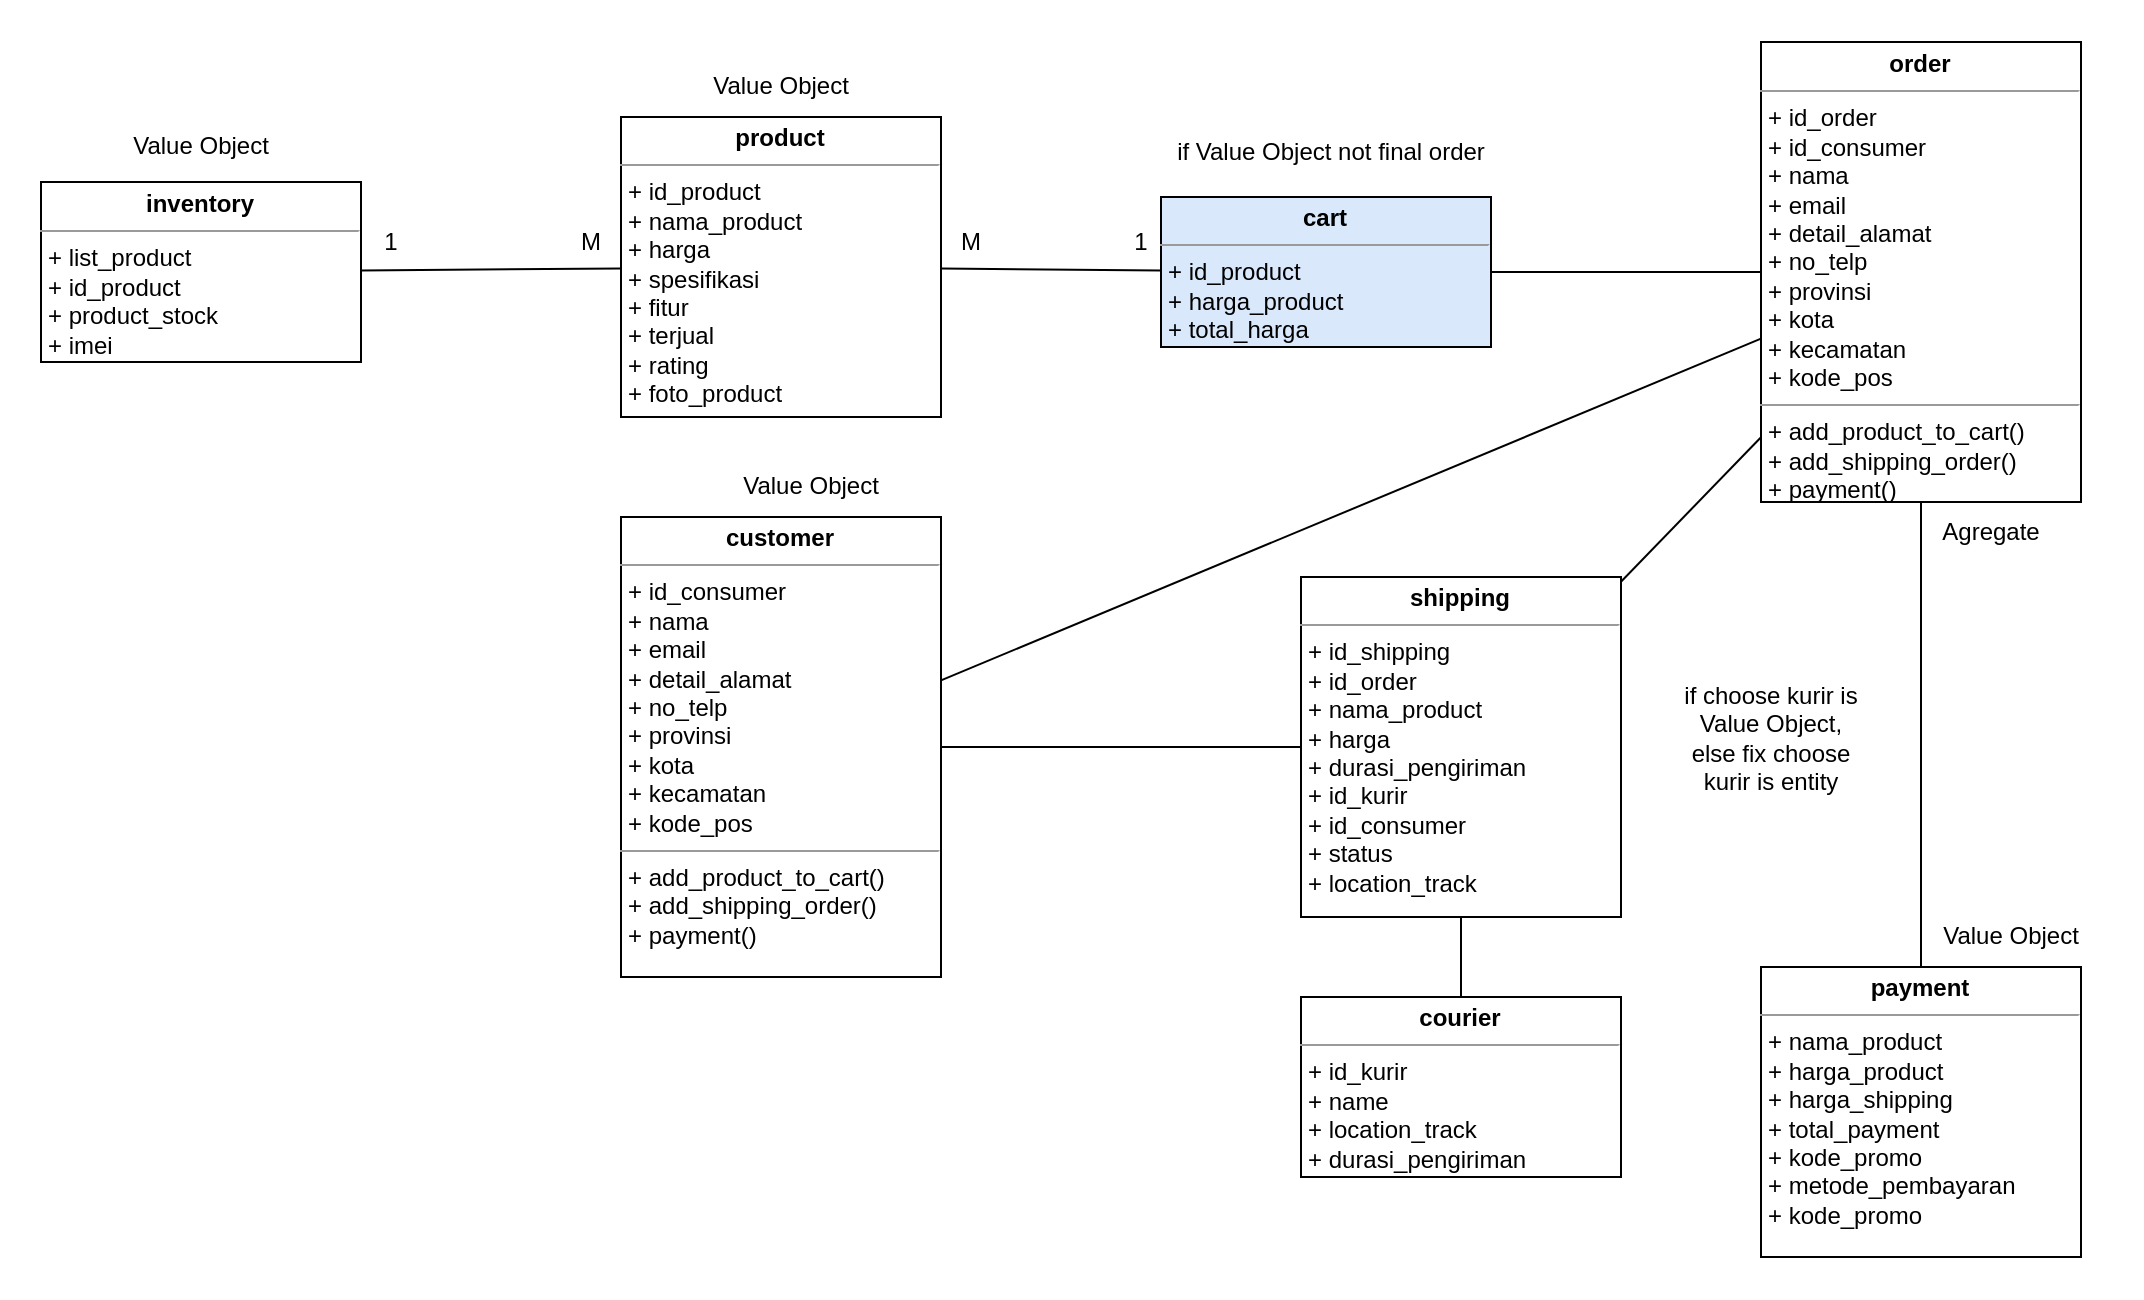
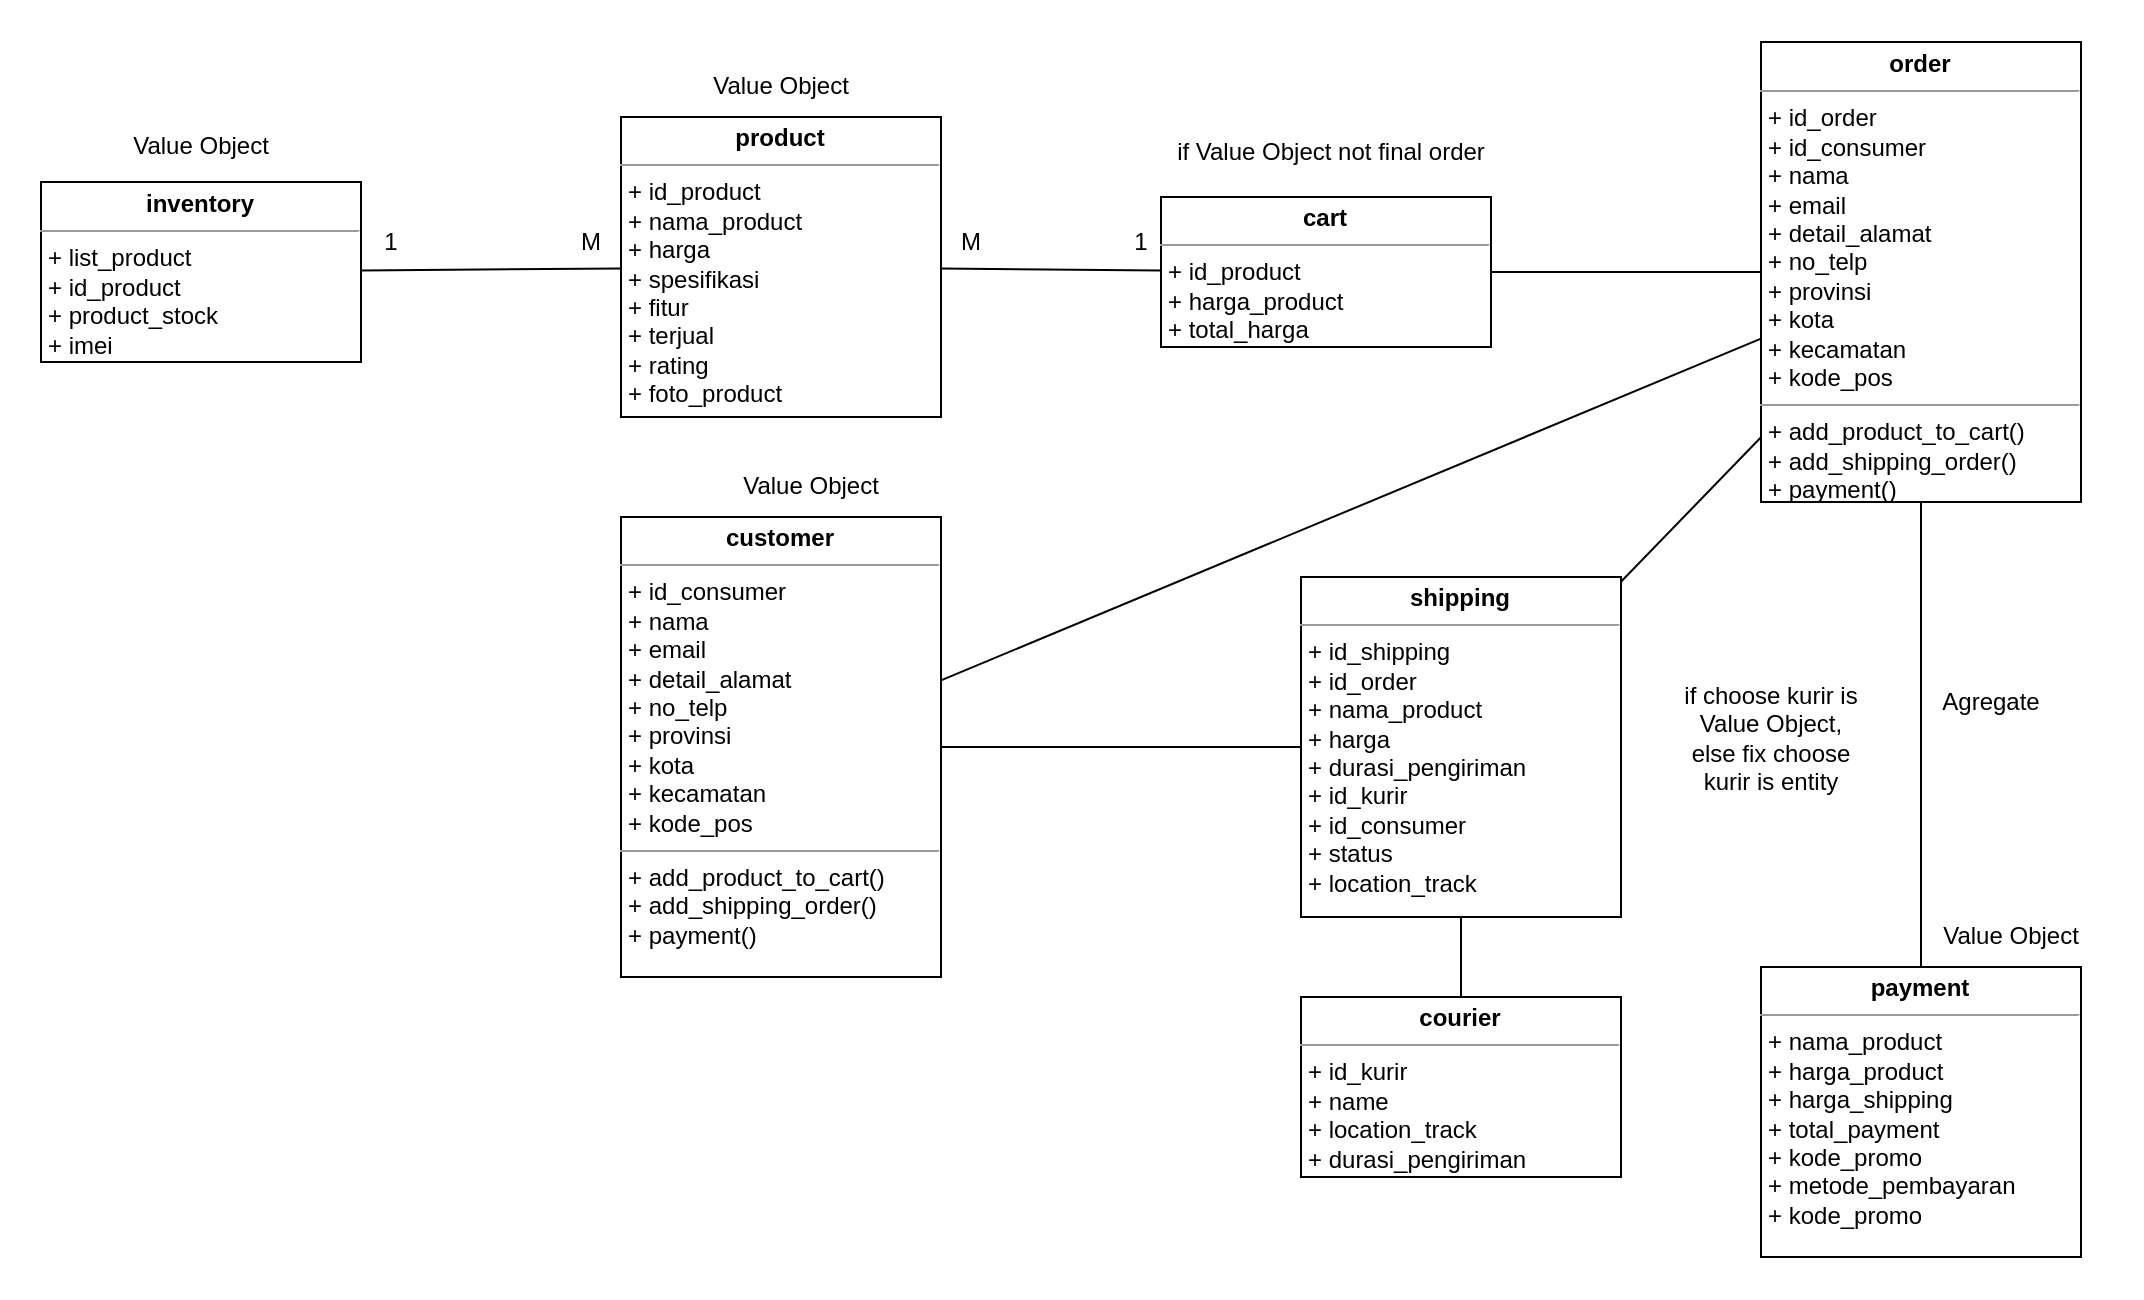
(1326, 272) -> (1326, 272)
(1991, 532) -> (1991, 702)
